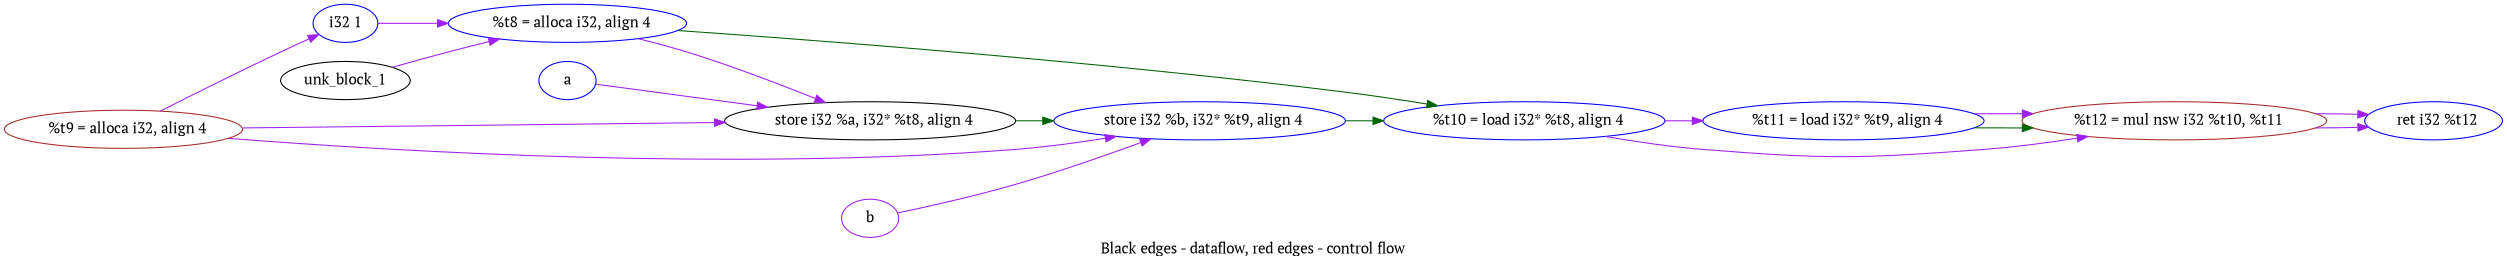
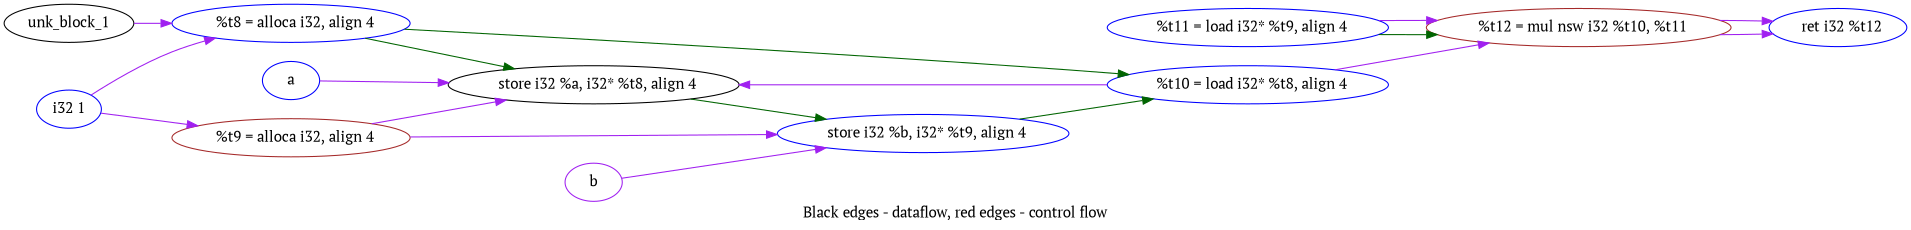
(728, 66) -> (435, 52)
(234, 74) -> (144, 119)
(1679, 121) -> (928, 85)
